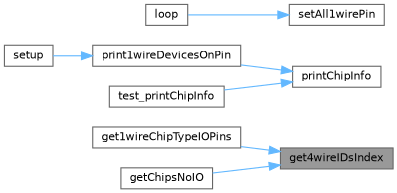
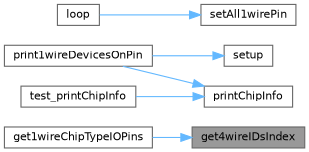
(67, 56) -> (183, 56)
(167, 178) -> none
